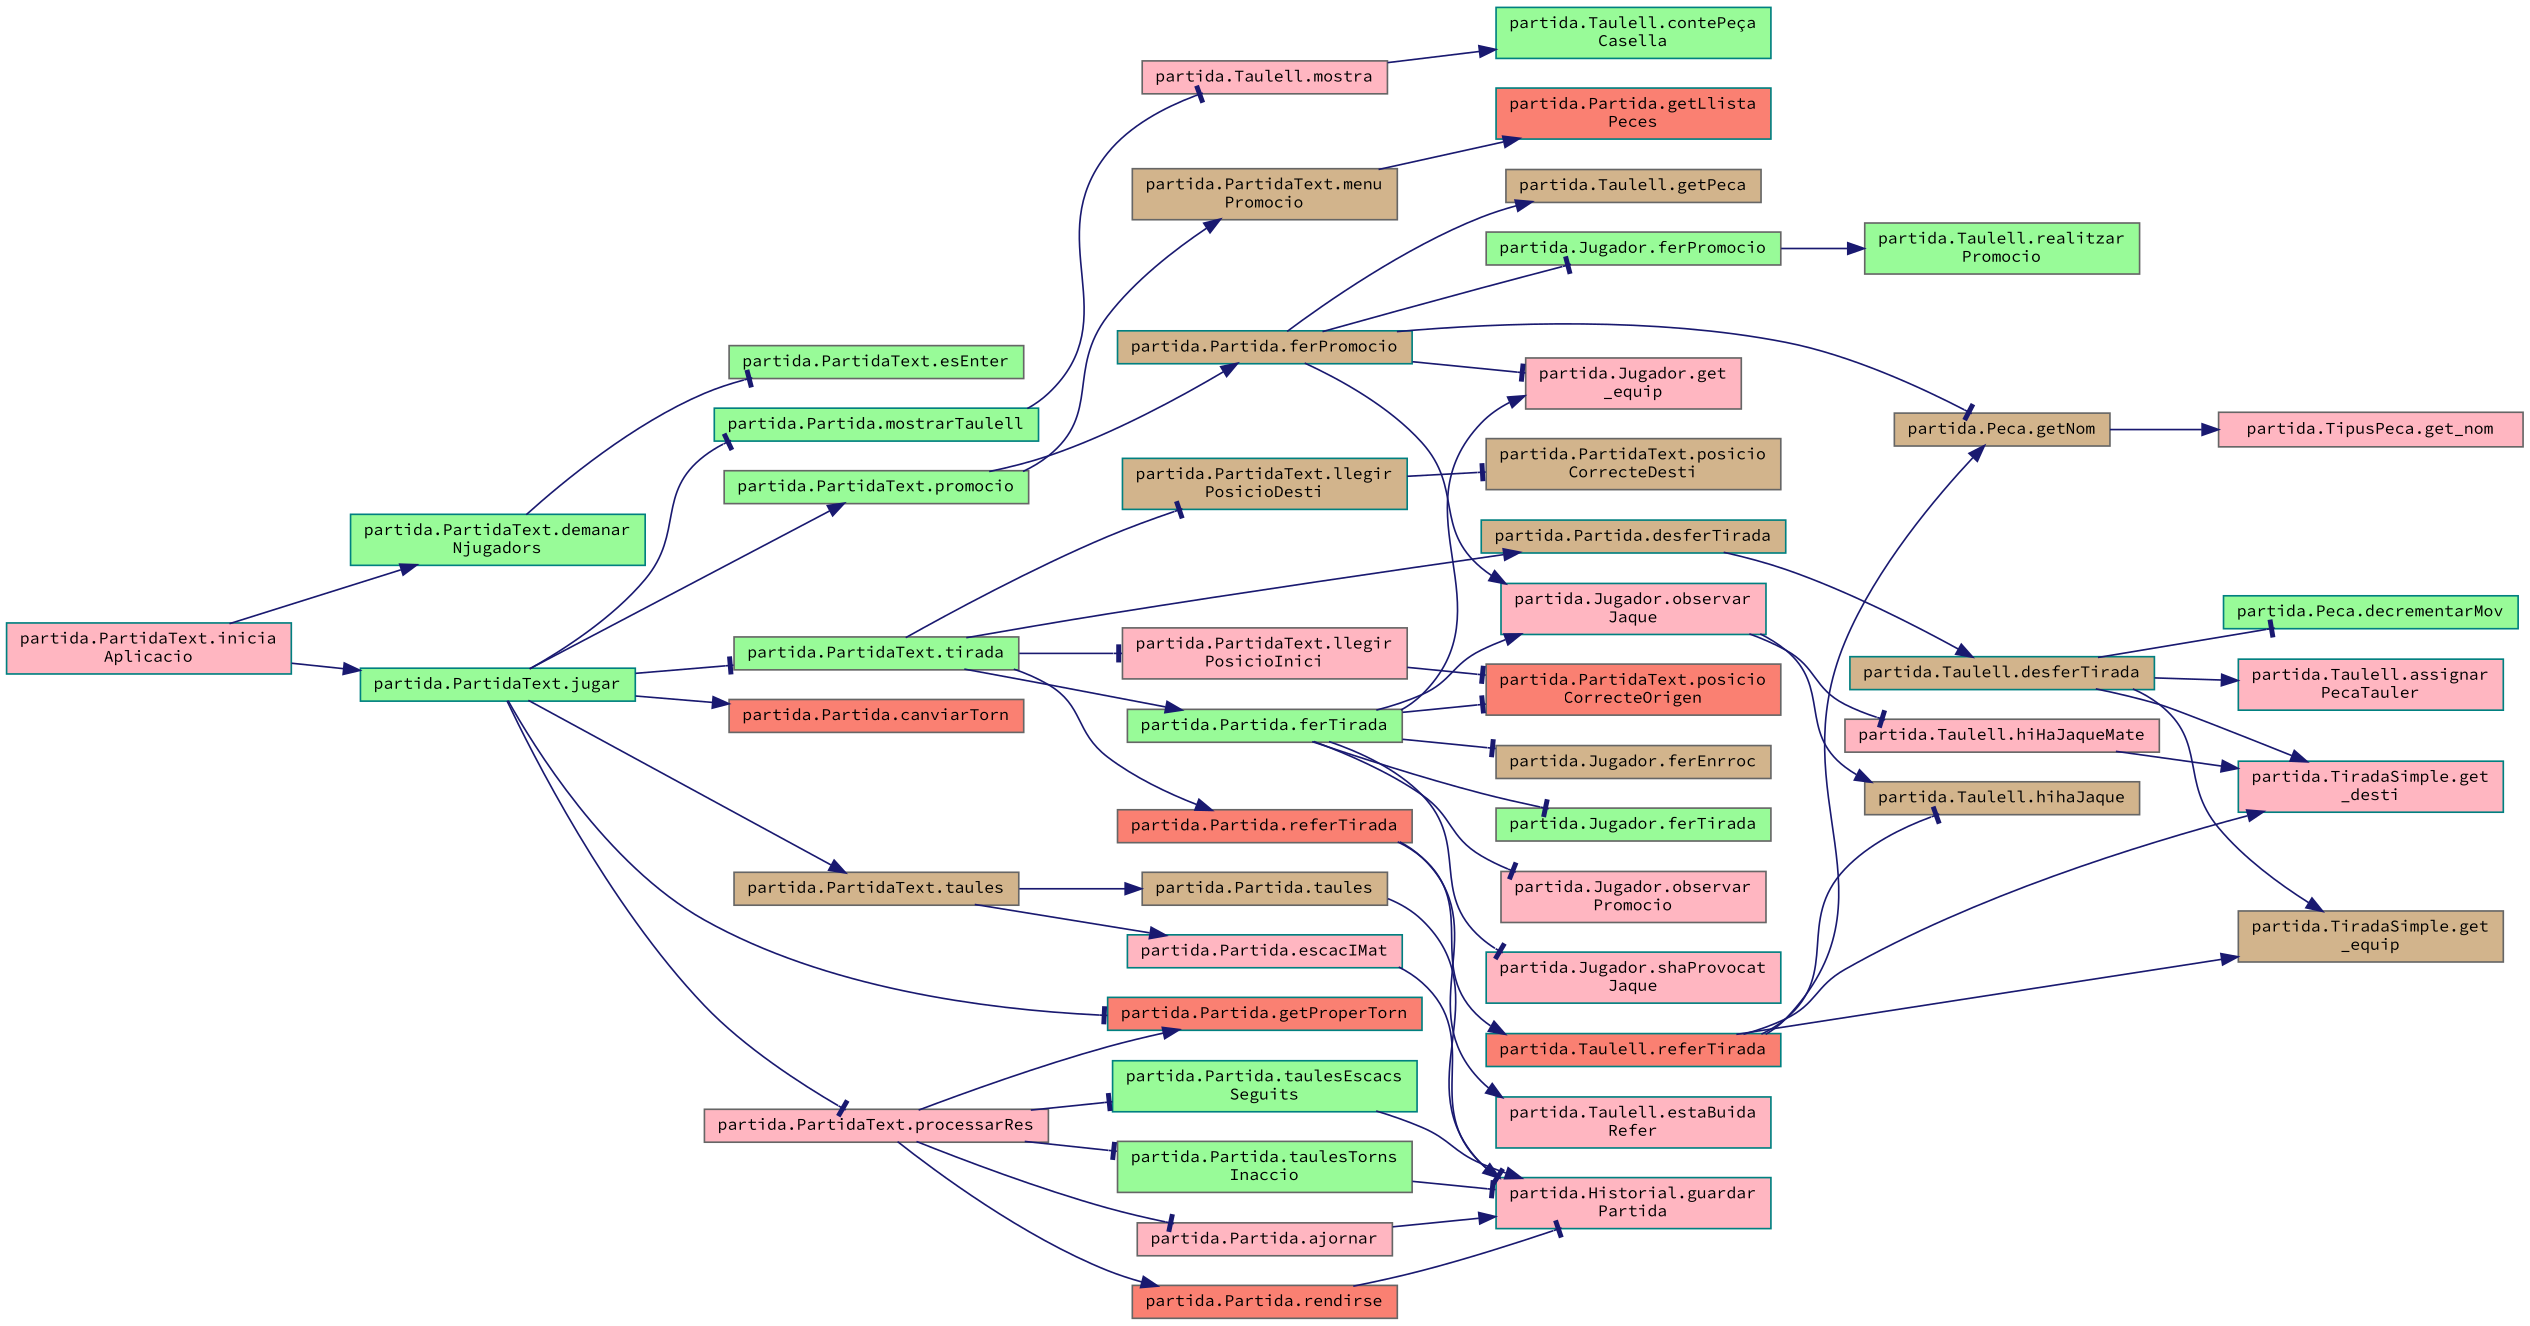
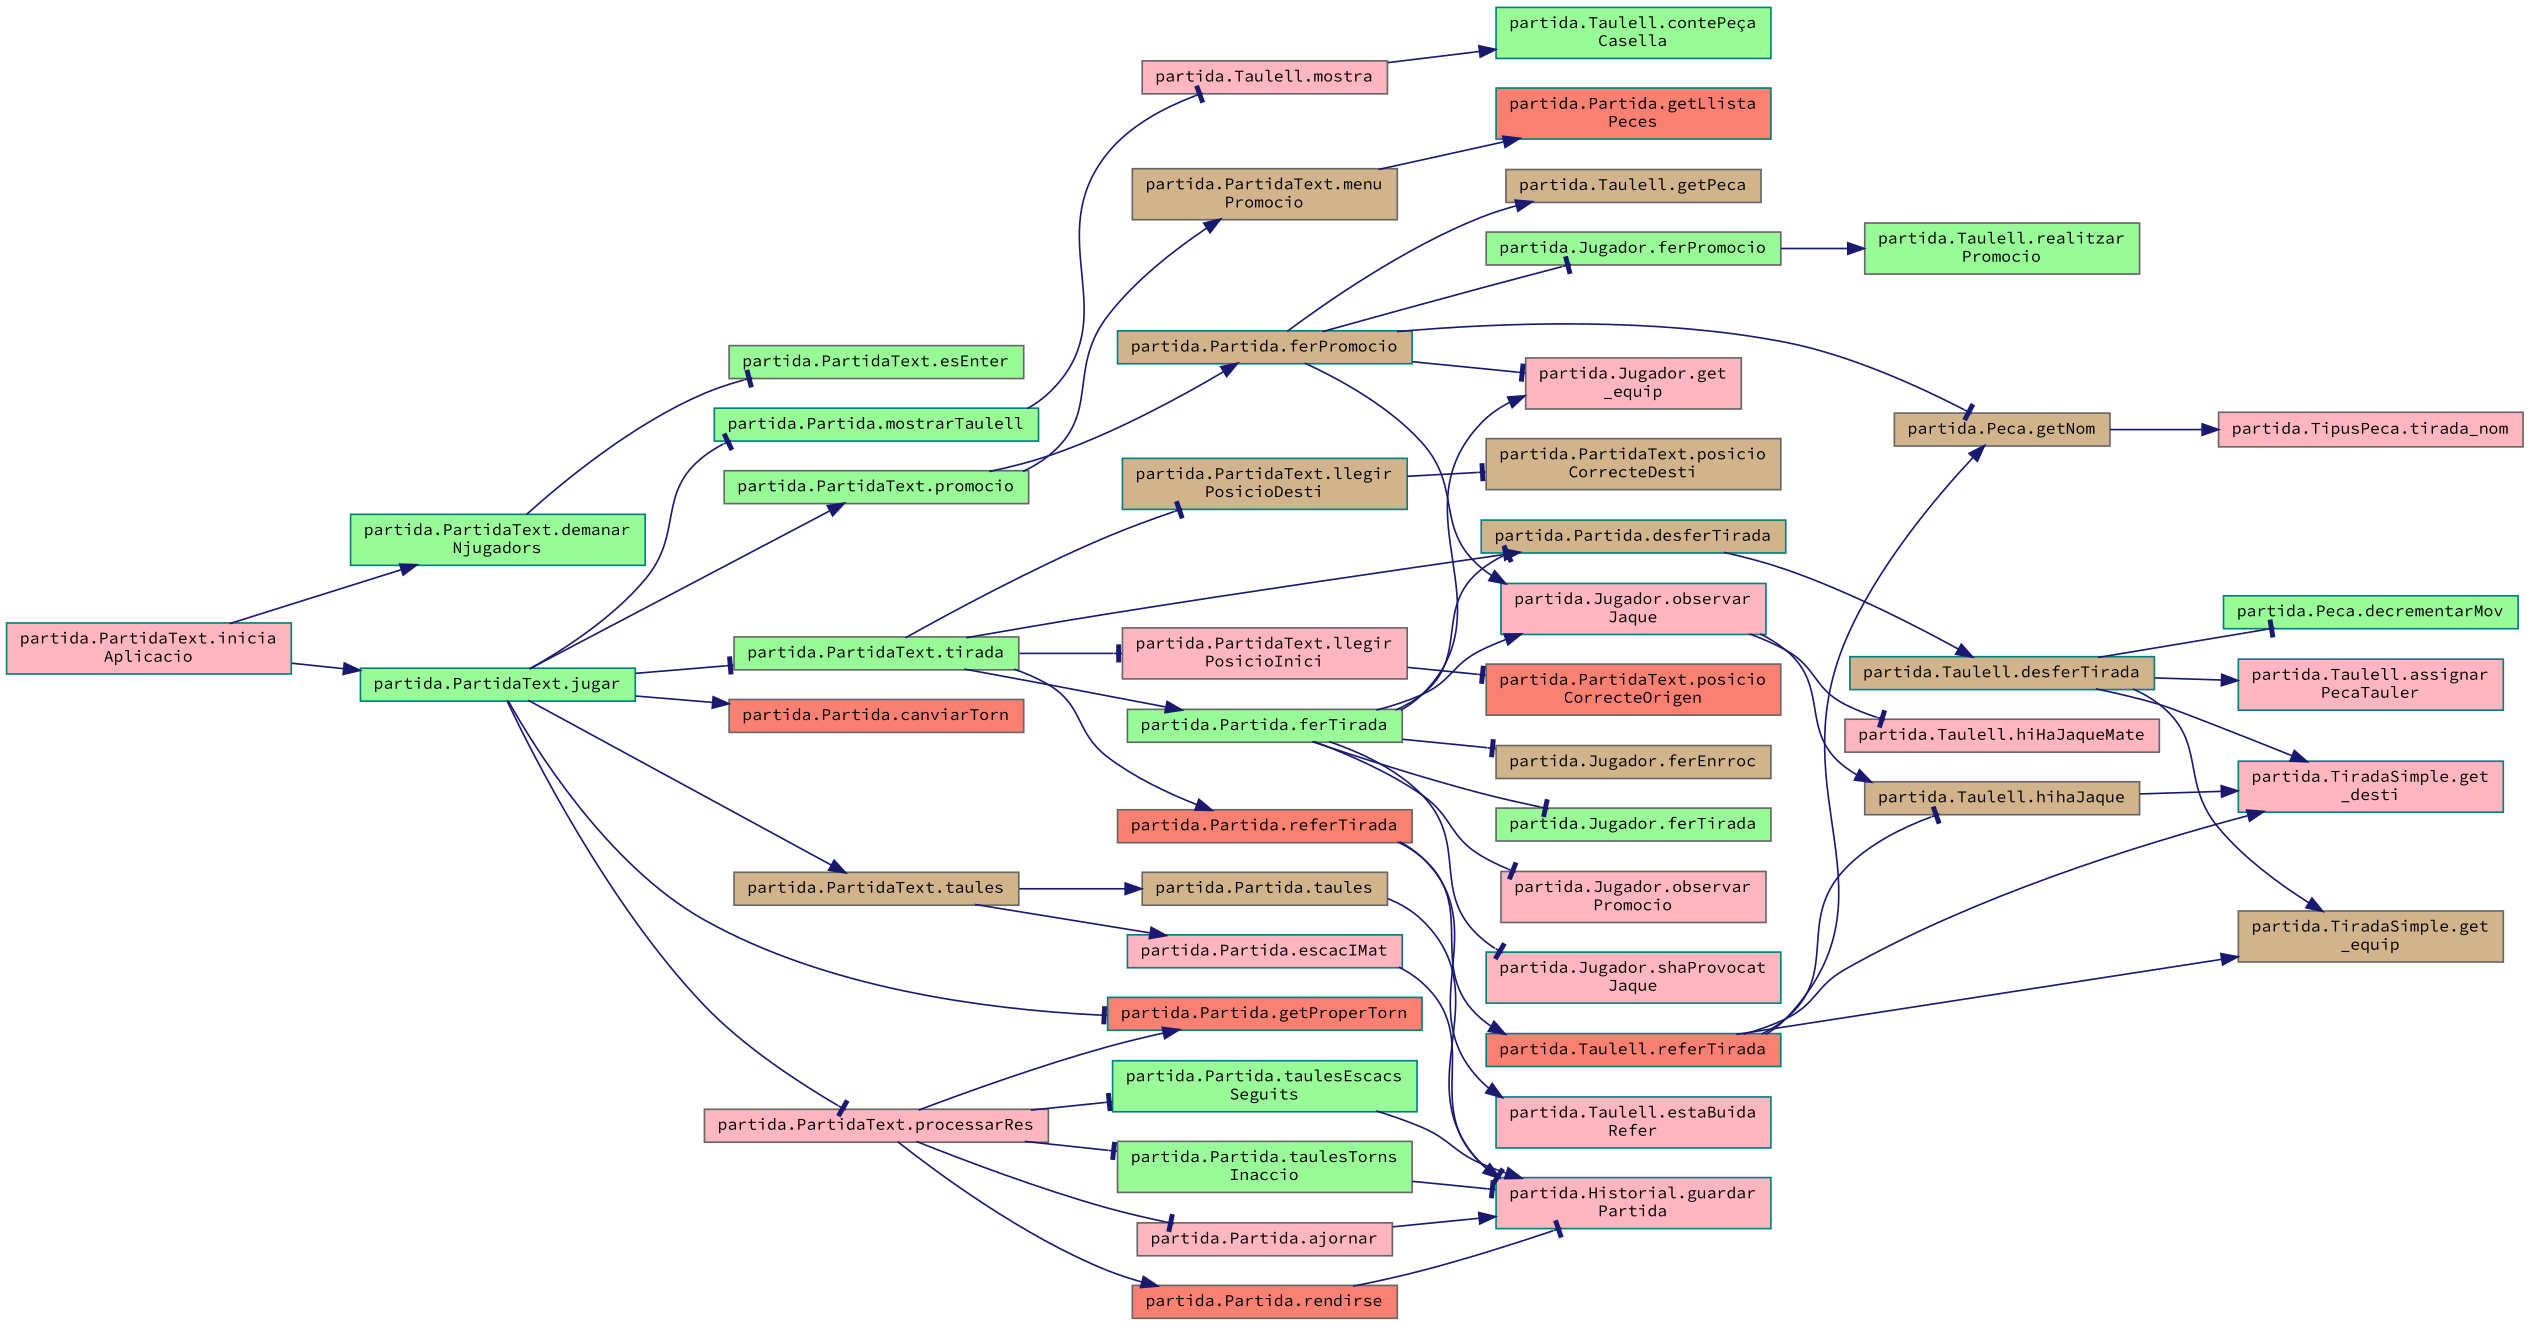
(2371, 430) -> (2371, 430)
(1440, 709) -> (1451, 635)
(2169, 759) -> (2181, 793)
